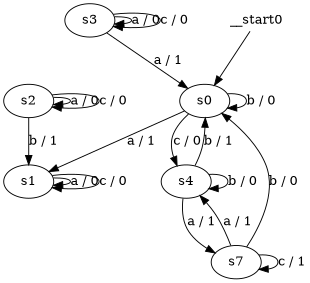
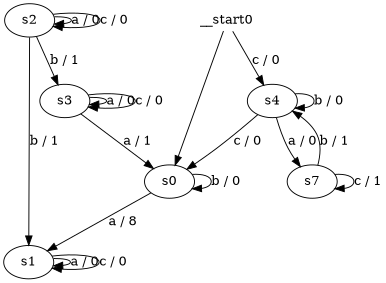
none -> (45, 56)
(174, 133) -> (246, 54)
(141, 141) -> (123, 222)
(219, 141) -> (248, 141)
(269, 178) -> none
(201, 222) -> (302, 141)
(238, 222) -> (334, 141)
